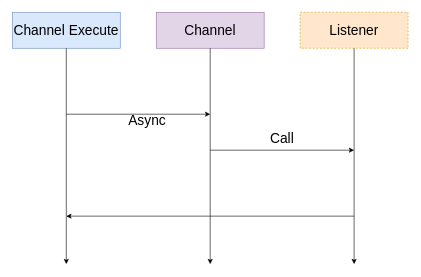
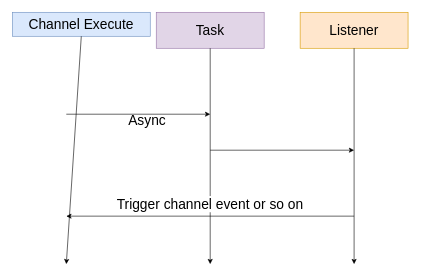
(66, 30) -> (81, 24)
(210, 30) -> (210, 30)
(354, 30) -> (354, 30)
(282, 138) -> none
none -> (210, 204)
